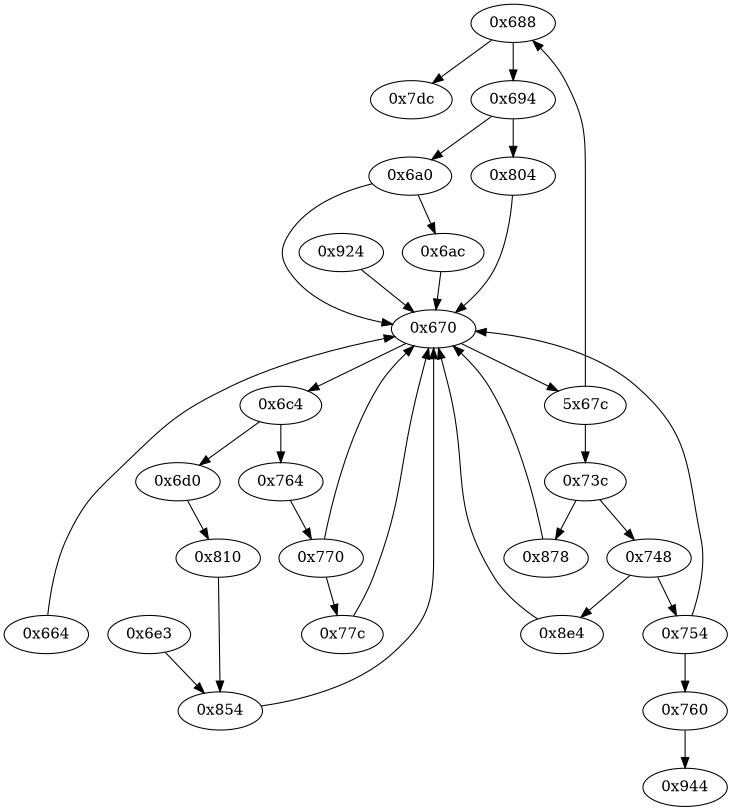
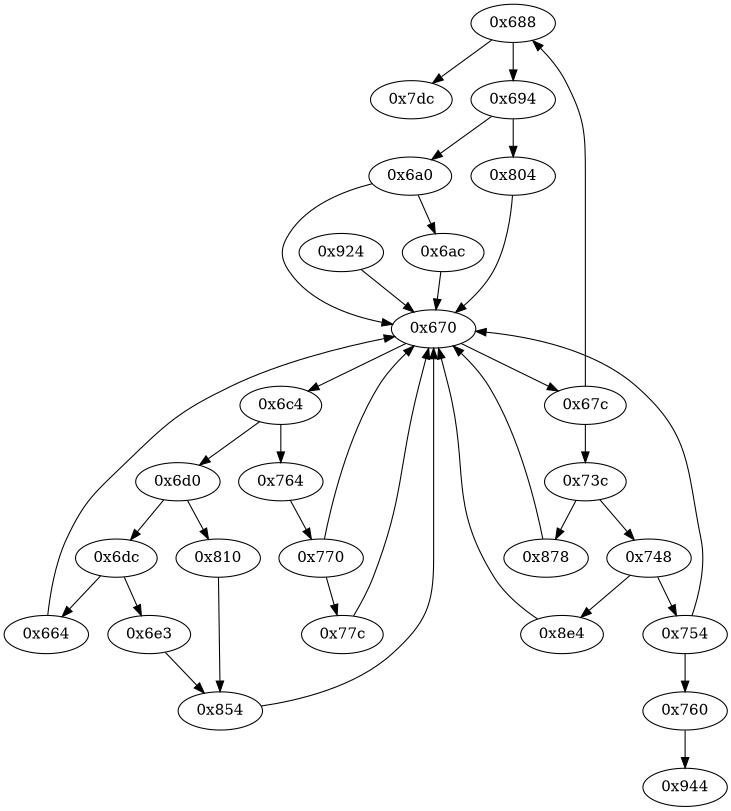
(585, 405) -> (585, 405)
none -> (116, 558)
